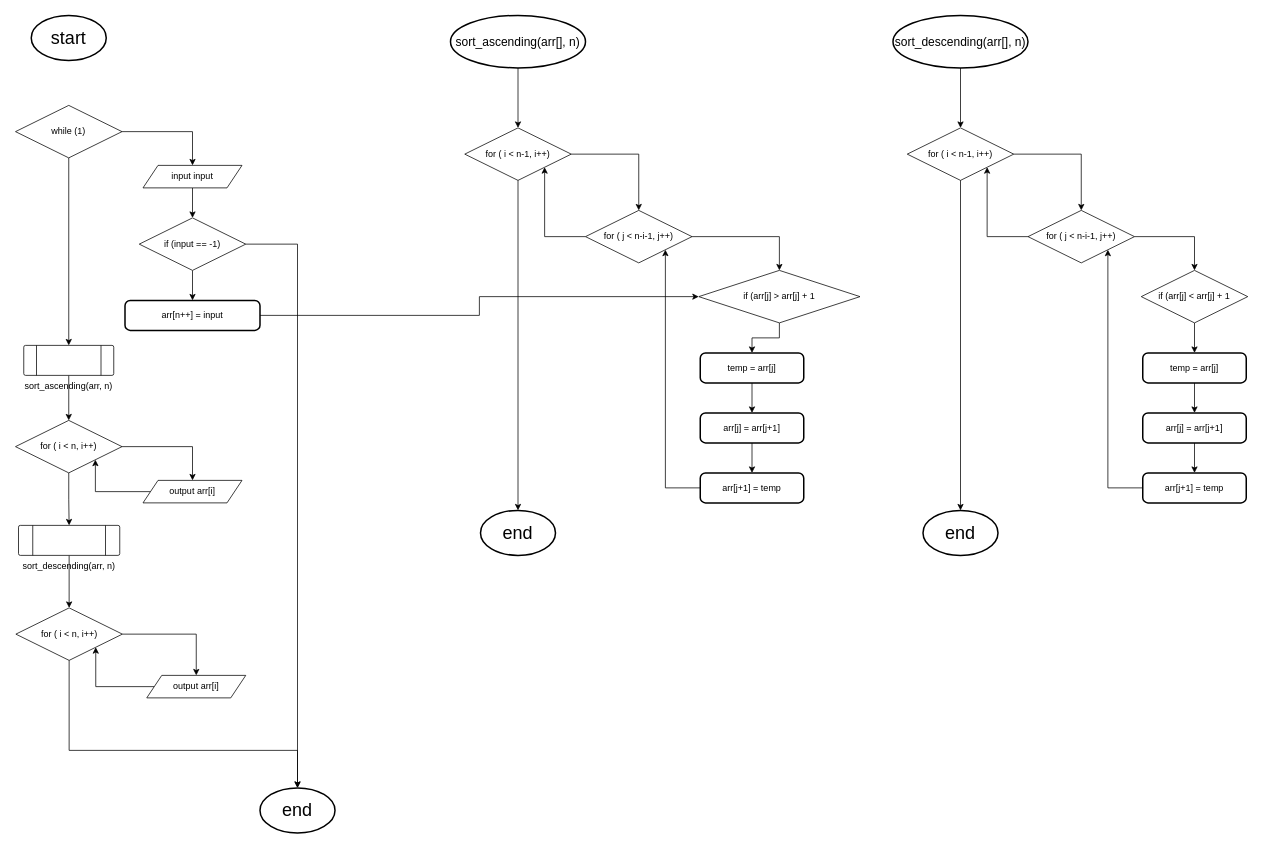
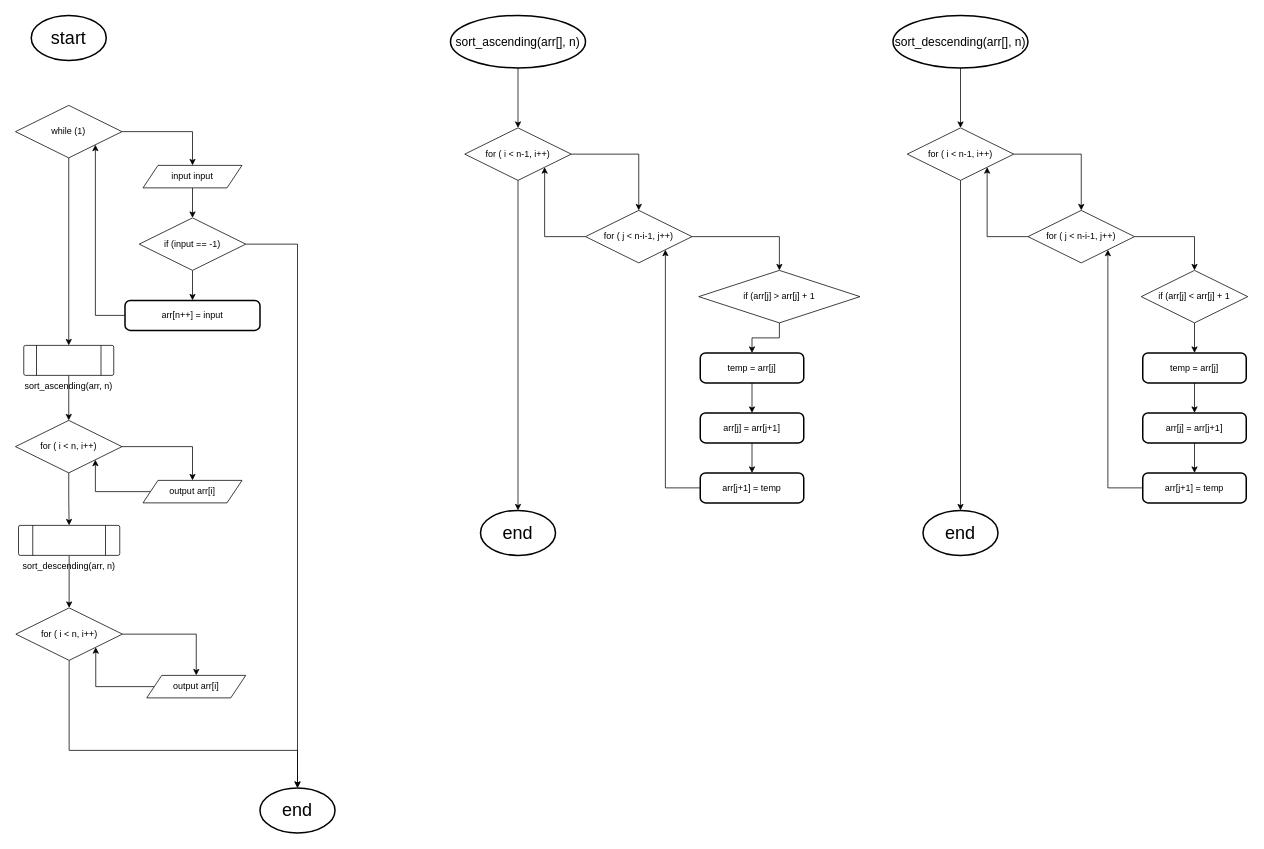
(479, 309) -> (95, 247)
